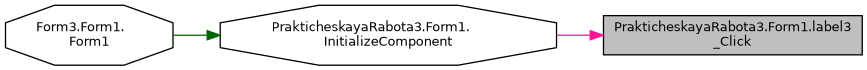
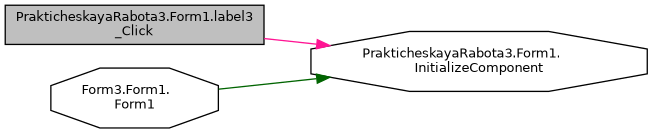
(573, 35) -> (290, 41)
